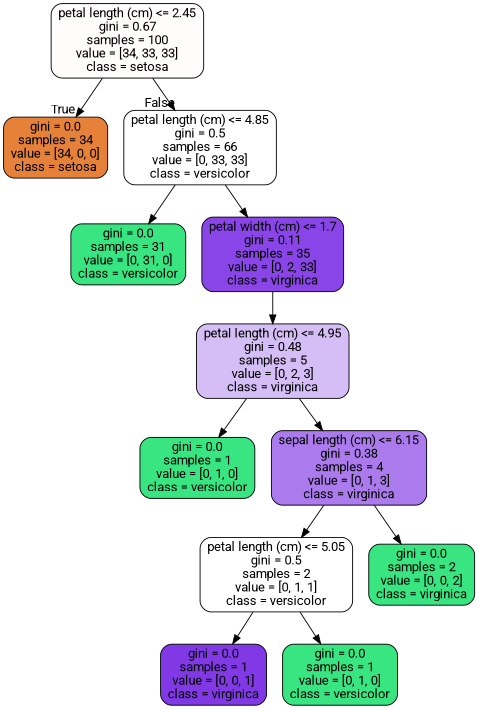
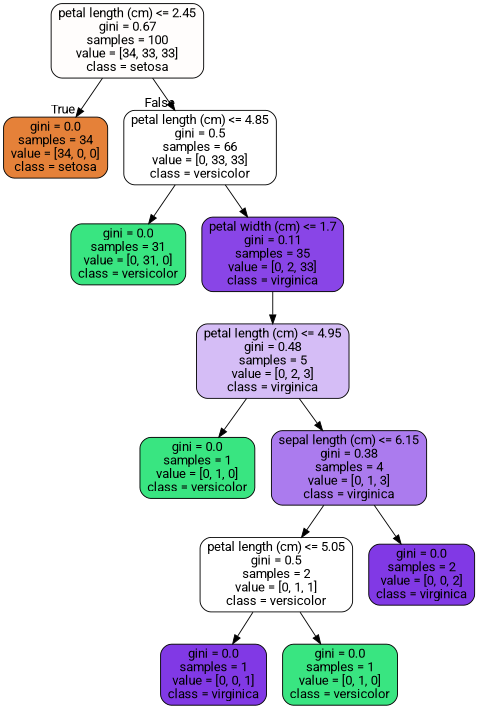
(422, 575) -> (422, 575)
